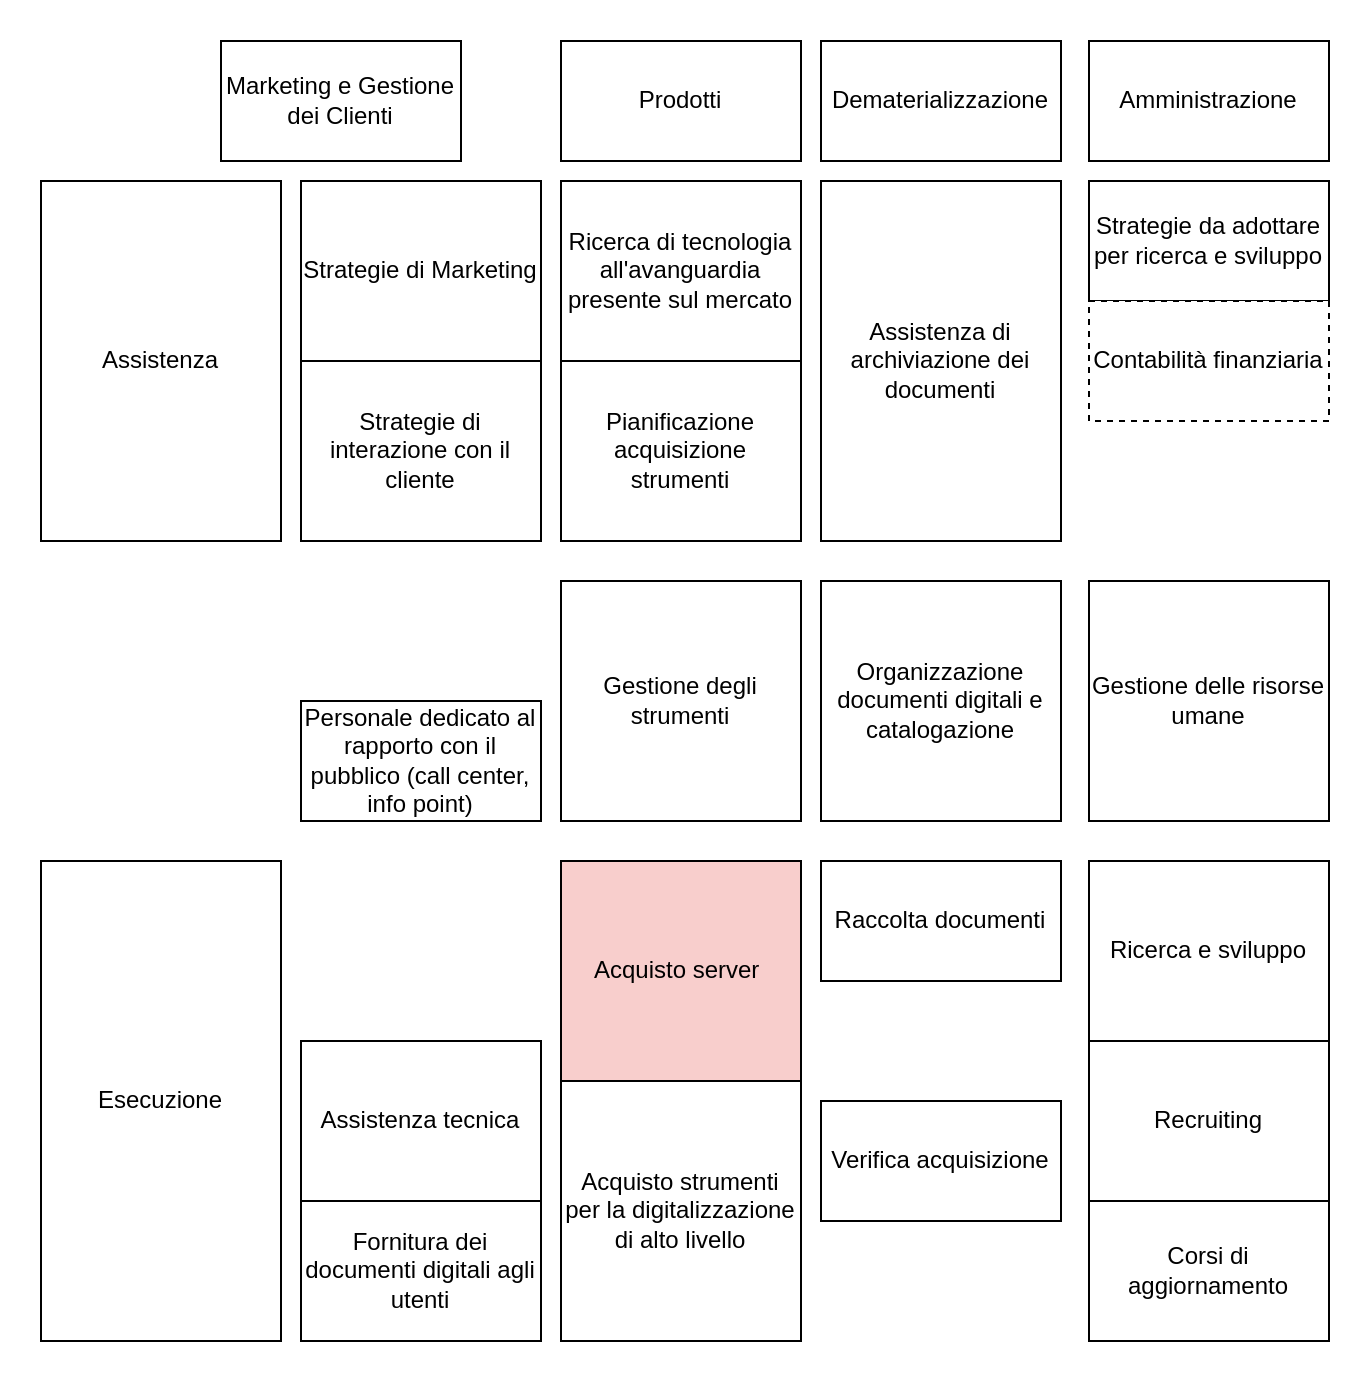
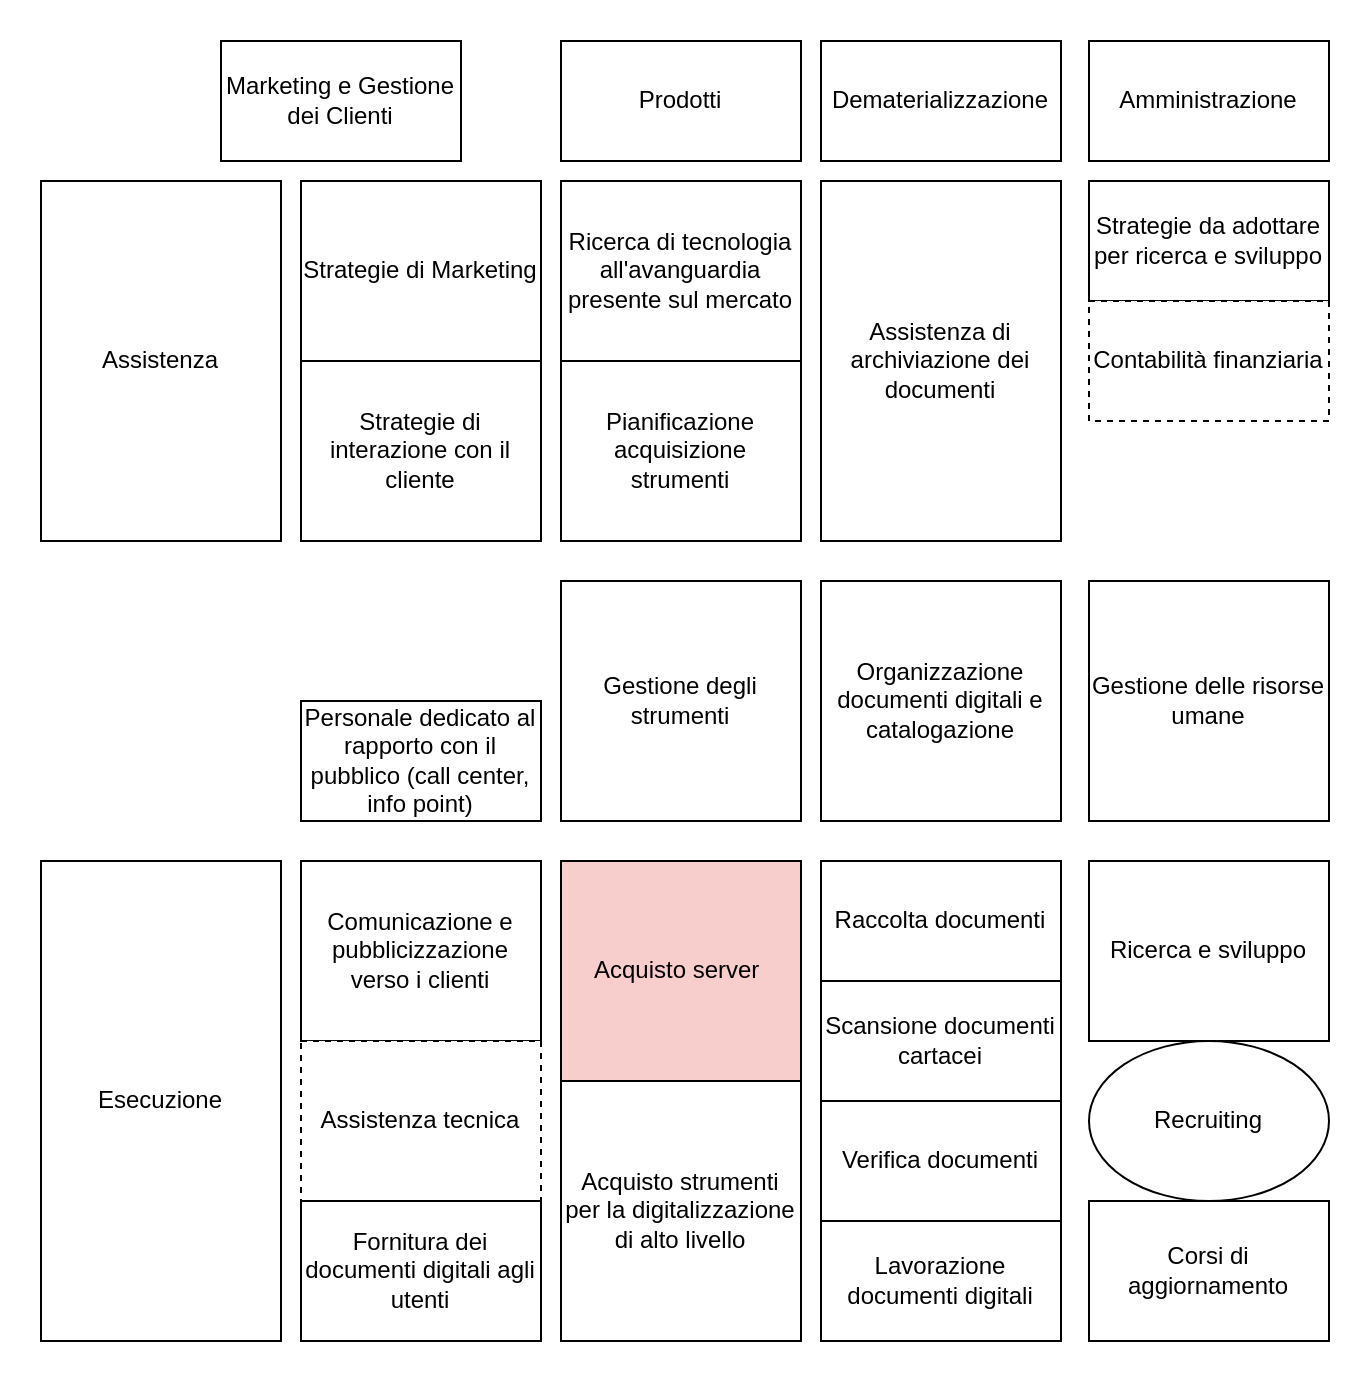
none -> (421, 951)
none -> (941, 1041)
(421, 1121) -> (421, 1121)
(1209, 1121) -> (1209, 1121)
(941, 1161) -> (941, 1161)
none -> (941, 1281)
